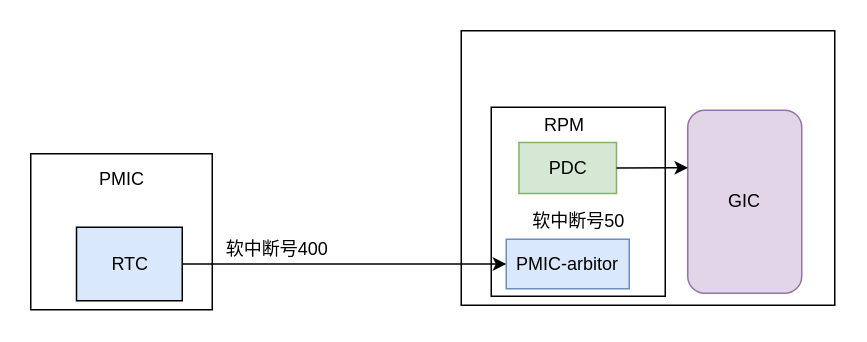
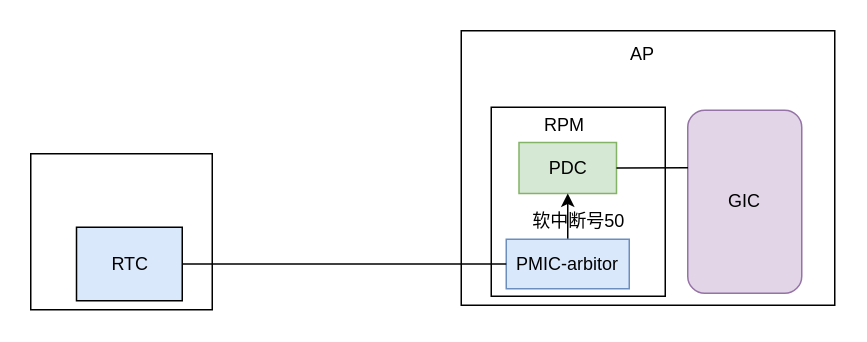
none -> (643, 55)
(676, 168) -> (680, 168)
(122, 179) -> none
none -> (568, 211)
(277, 250) -> none
(495, 264) -> (498, 264)
